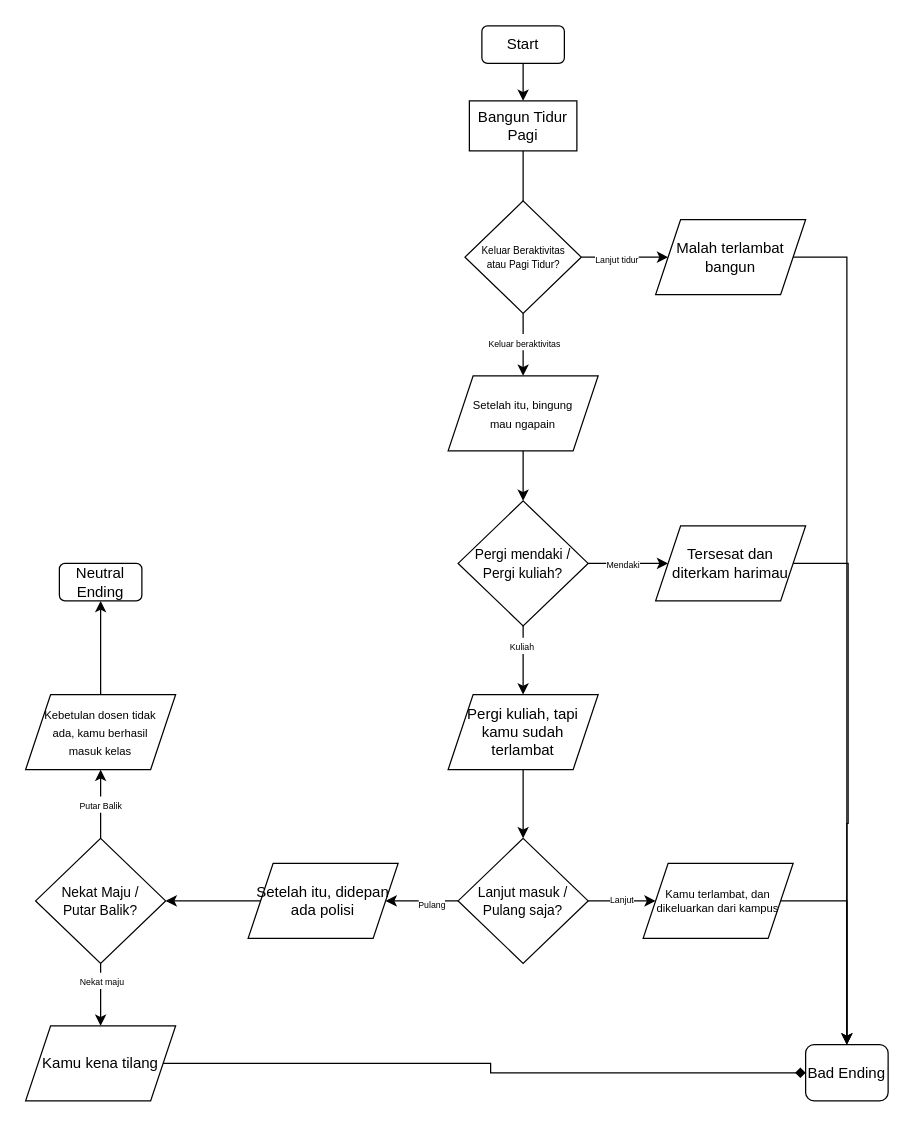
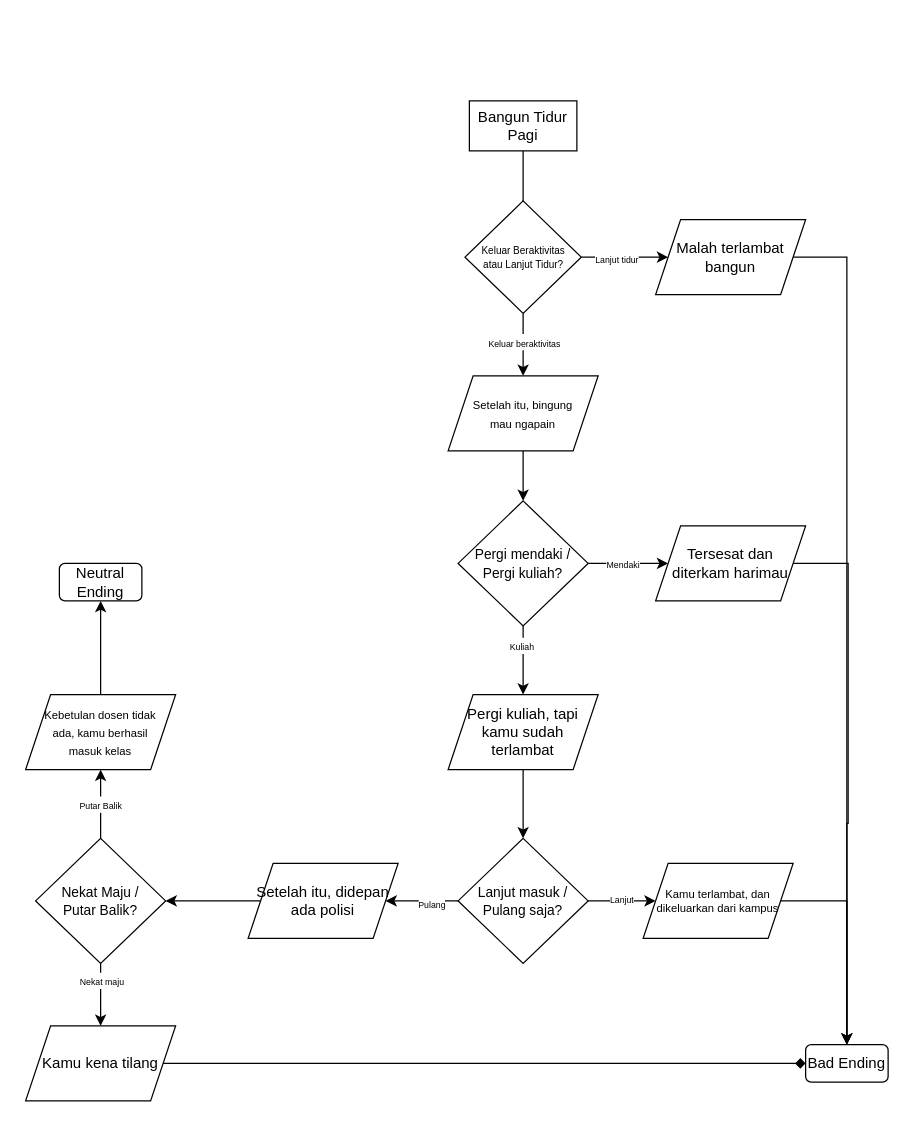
(523, 44) -> none
(523, 86) -> none
(524, 257) -> (524, 257)
(847, 1073) -> (847, 1063)
